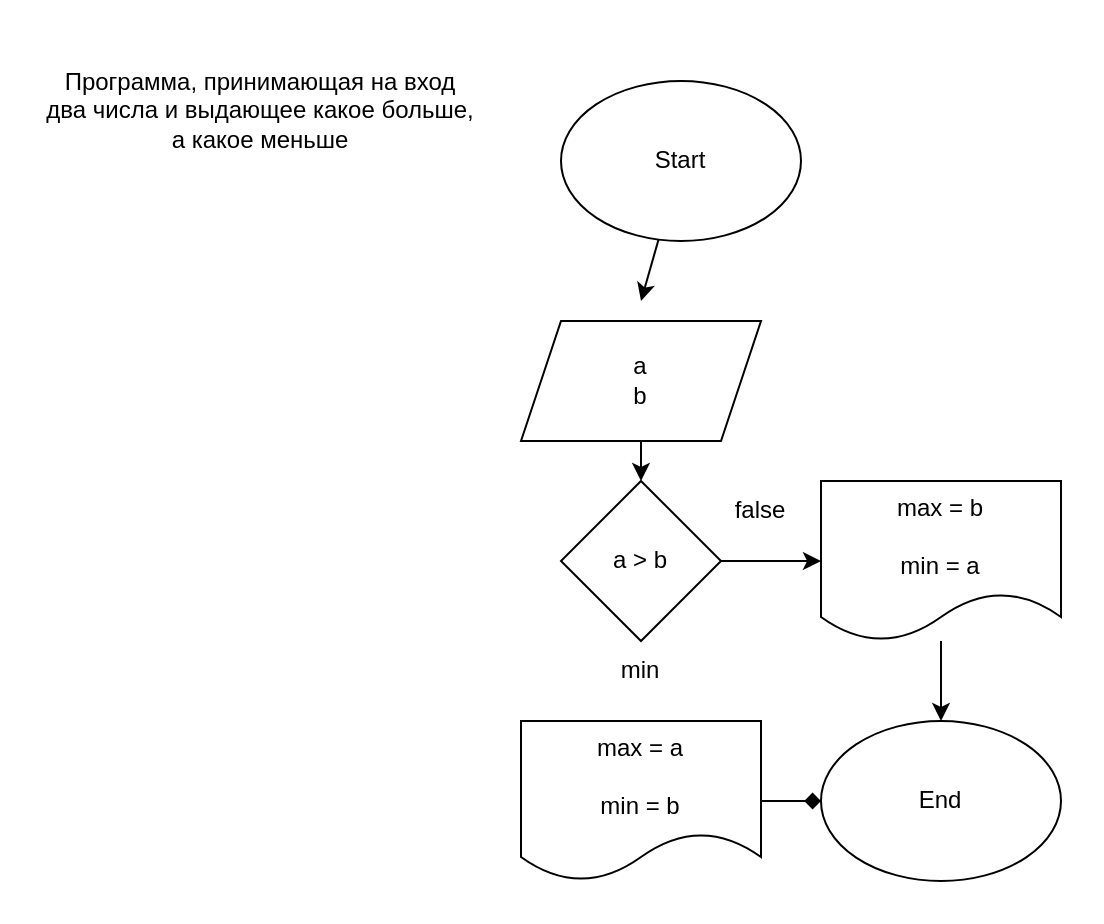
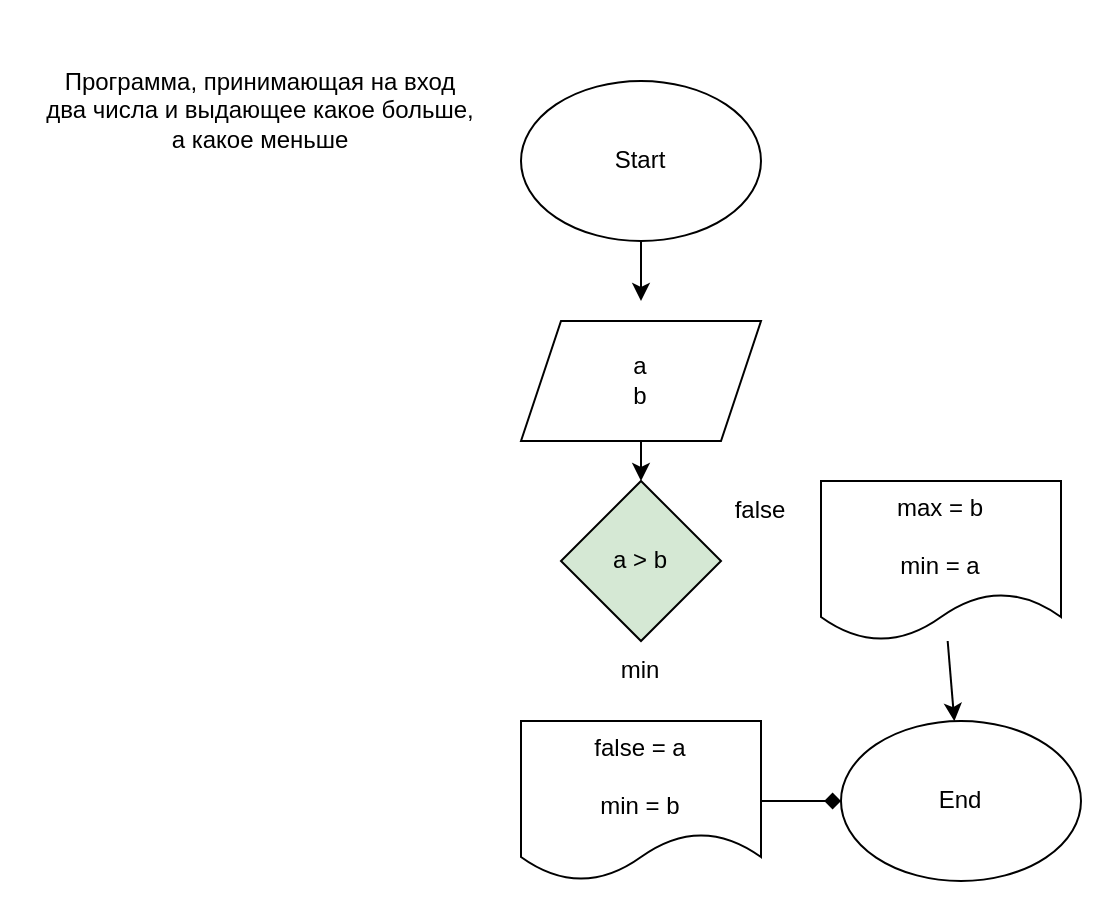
(681, 161) -> (641, 161)
(641, 561) -> (641, 561)
(764, 561) -> none
(641, 777) -> (641, 777)
(941, 801) -> (961, 801)
